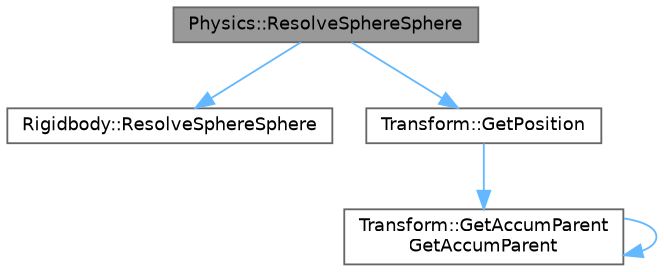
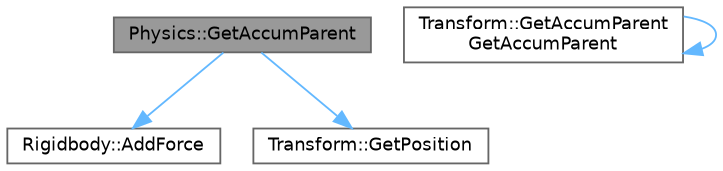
(326, 25) -> (242, 35)
(170, 126) -> (114, 146)
(484, 167) -> none
